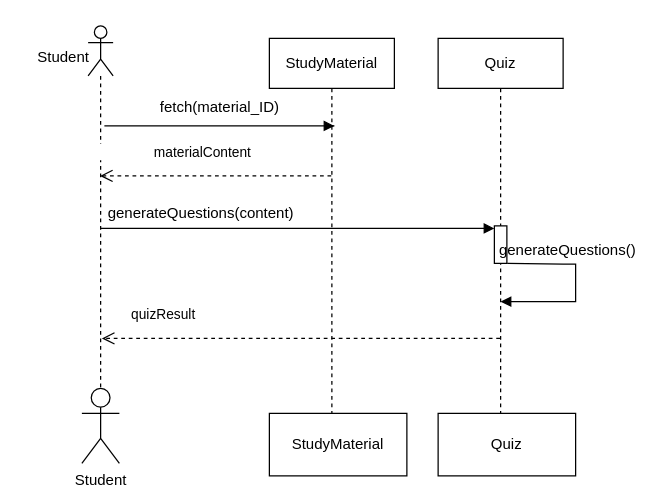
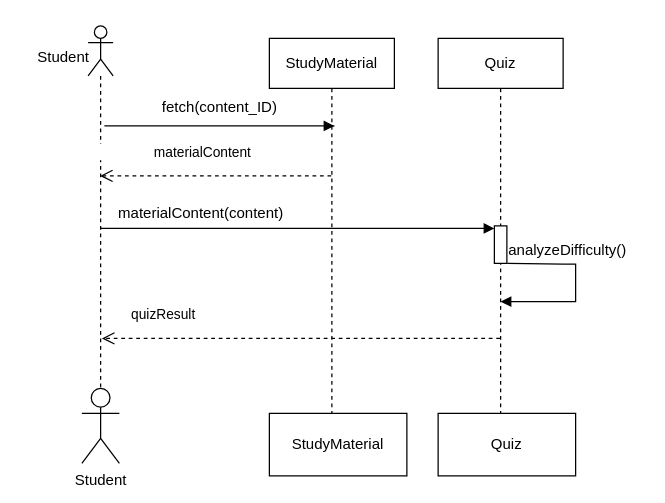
(220, 107) -> (220, 107)
(201, 213) -> (201, 213)
(539, 251) -> (539, 251)
